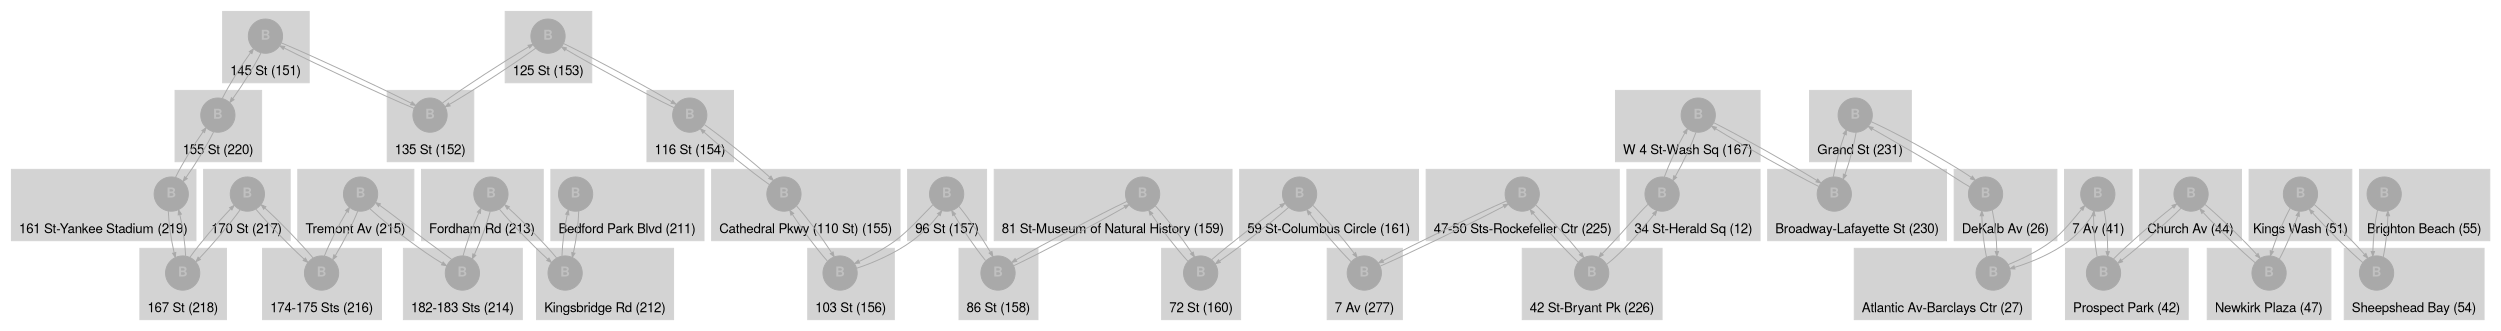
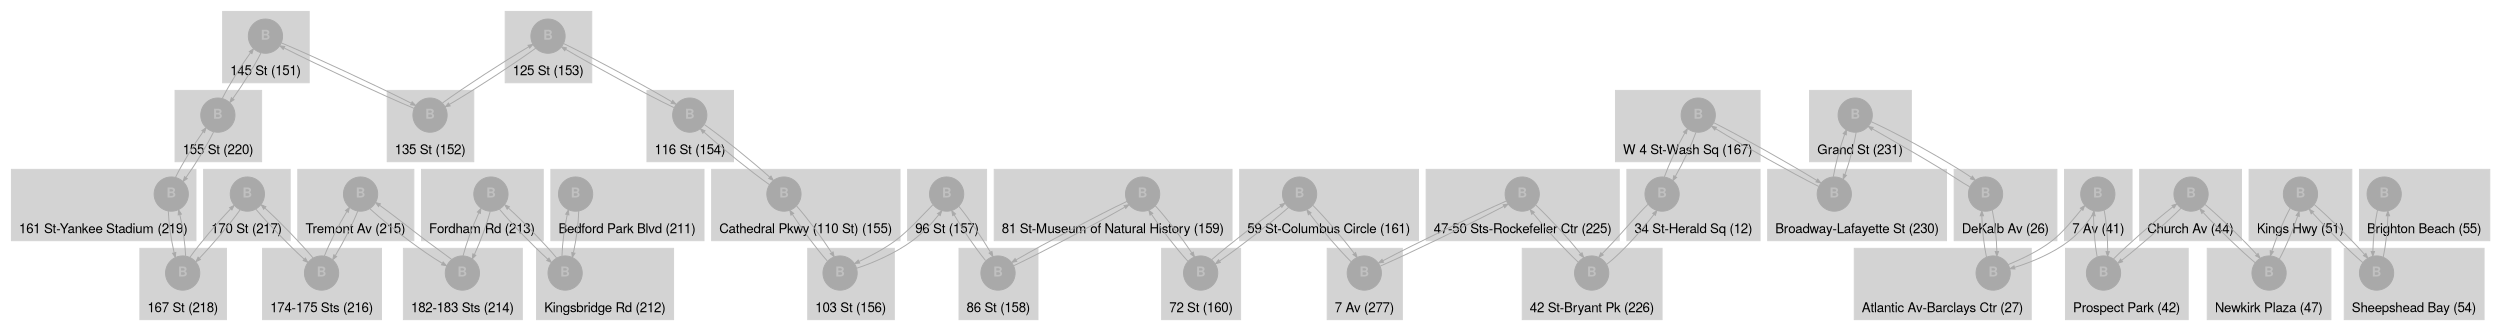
(2300, 230) -> (2300, 230)
